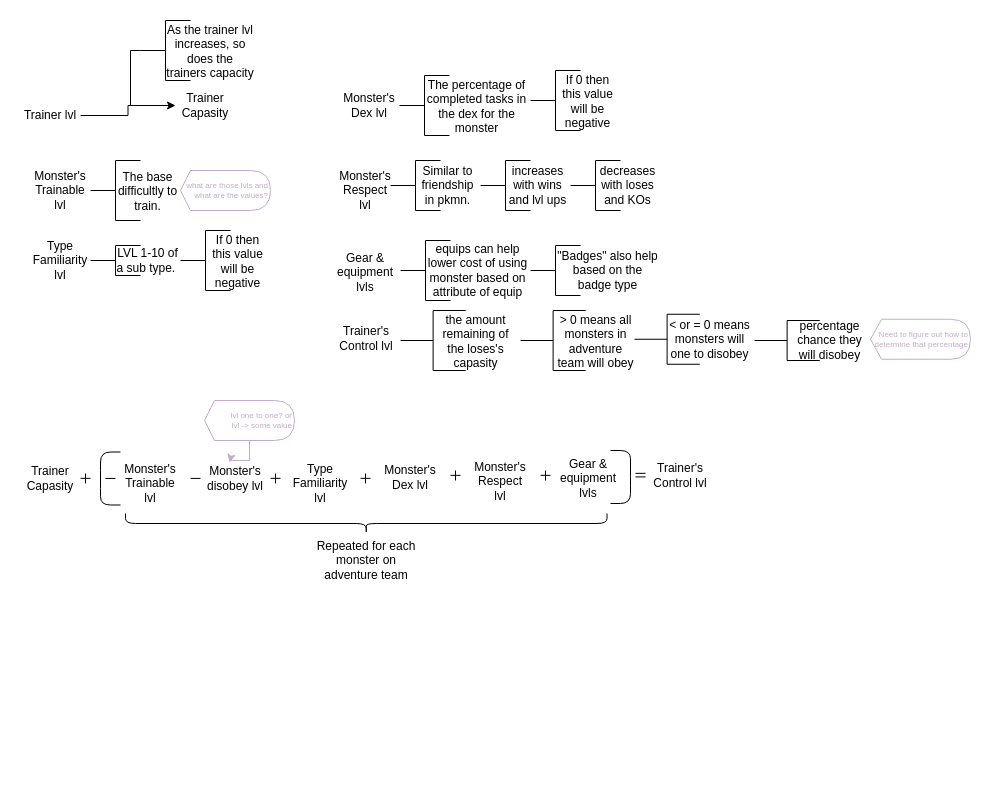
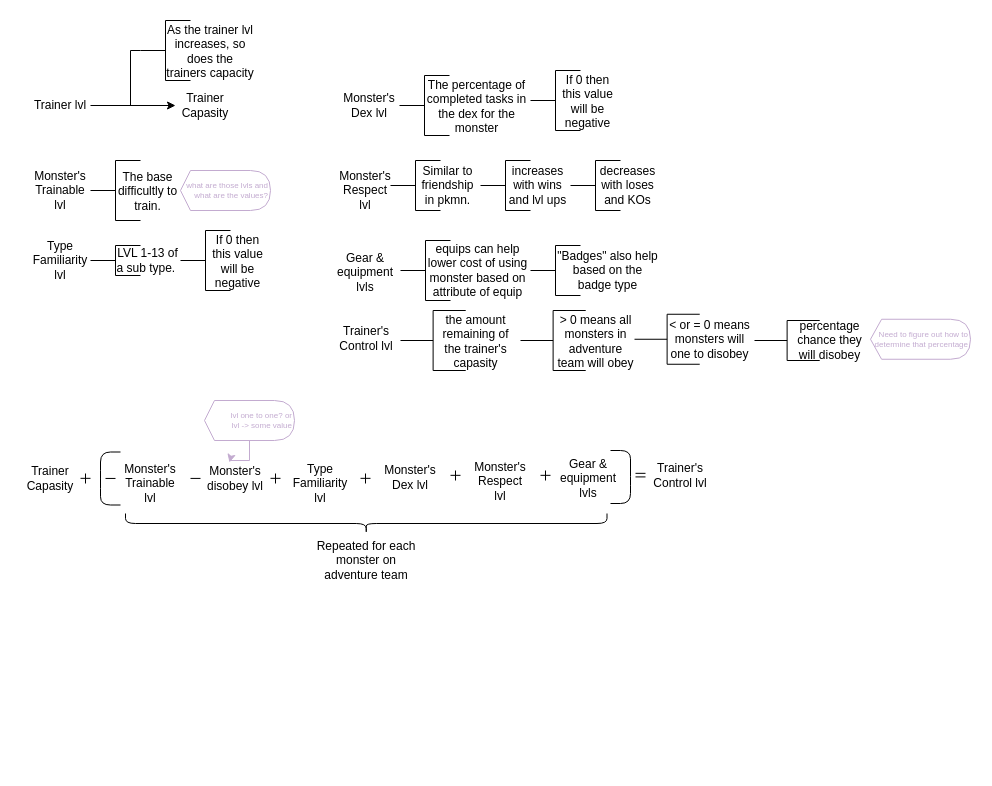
(51, 116) -> (61, 106)
(148, 261) -> (148, 261)
(476, 342) -> (476, 342)
